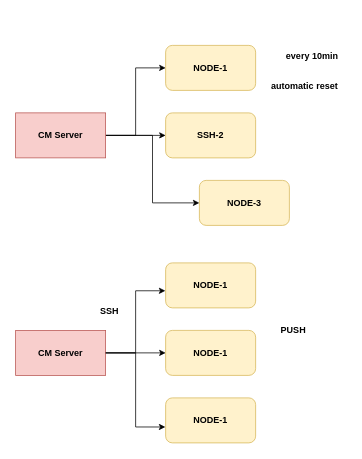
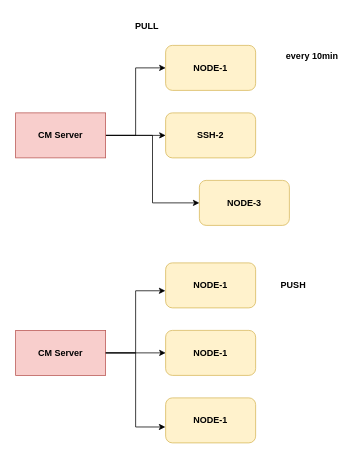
none -> (147, 27)
(304, 87) -> none
(109, 312) -> none
(293, 330) -> (293, 285)
